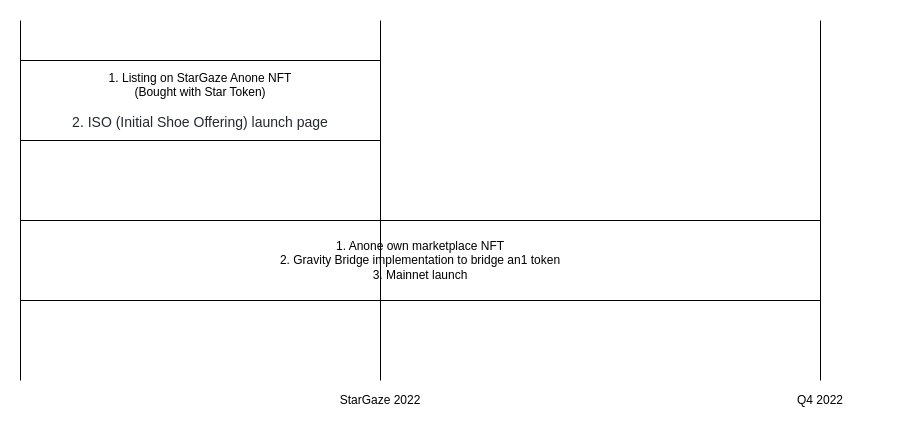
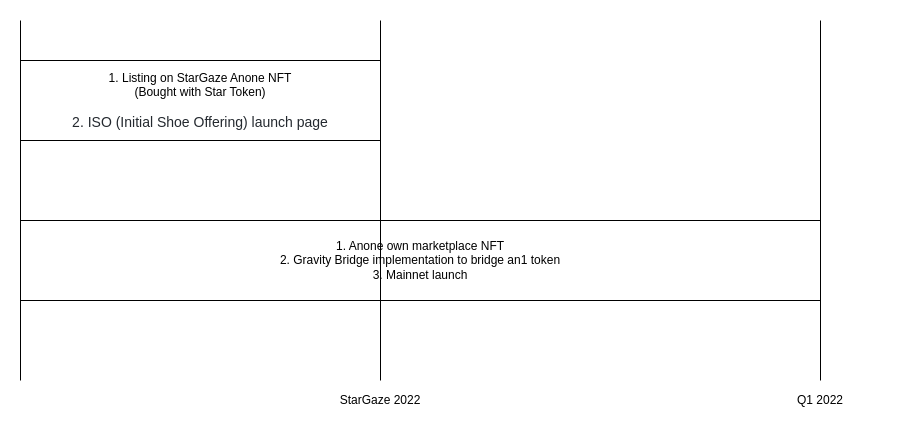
(821, 401) -> (821, 401)
